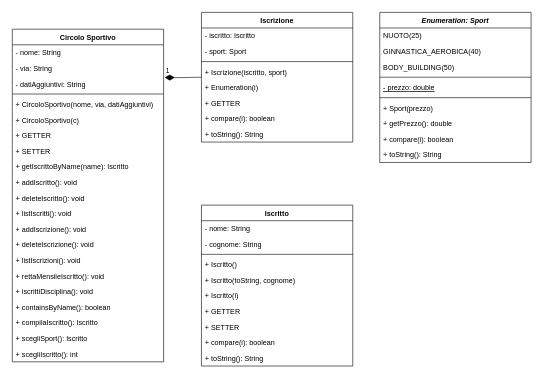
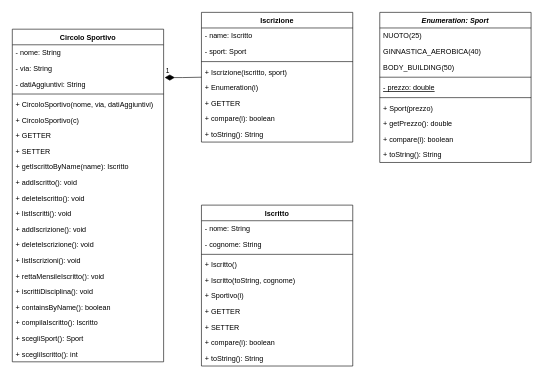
(239, 36) -> (233, 36)
(228, 296) -> (228, 296)
(60, 338) -> (55, 338)
